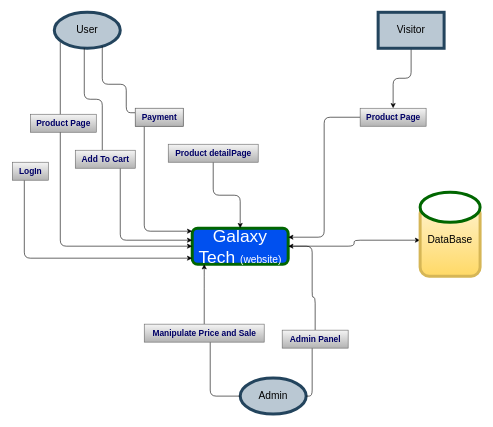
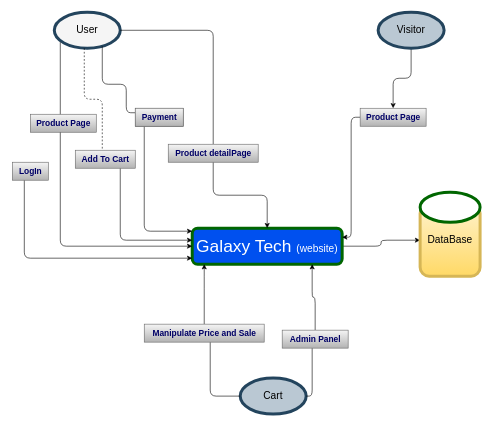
(87, 30) -> (87, 30)
(411, 30) -> (411, 30)
none -> (213, 41)
(93, 99) -> (93, 99)
(240, 246) -> (267, 246)
(273, 396) -> (273, 396)
